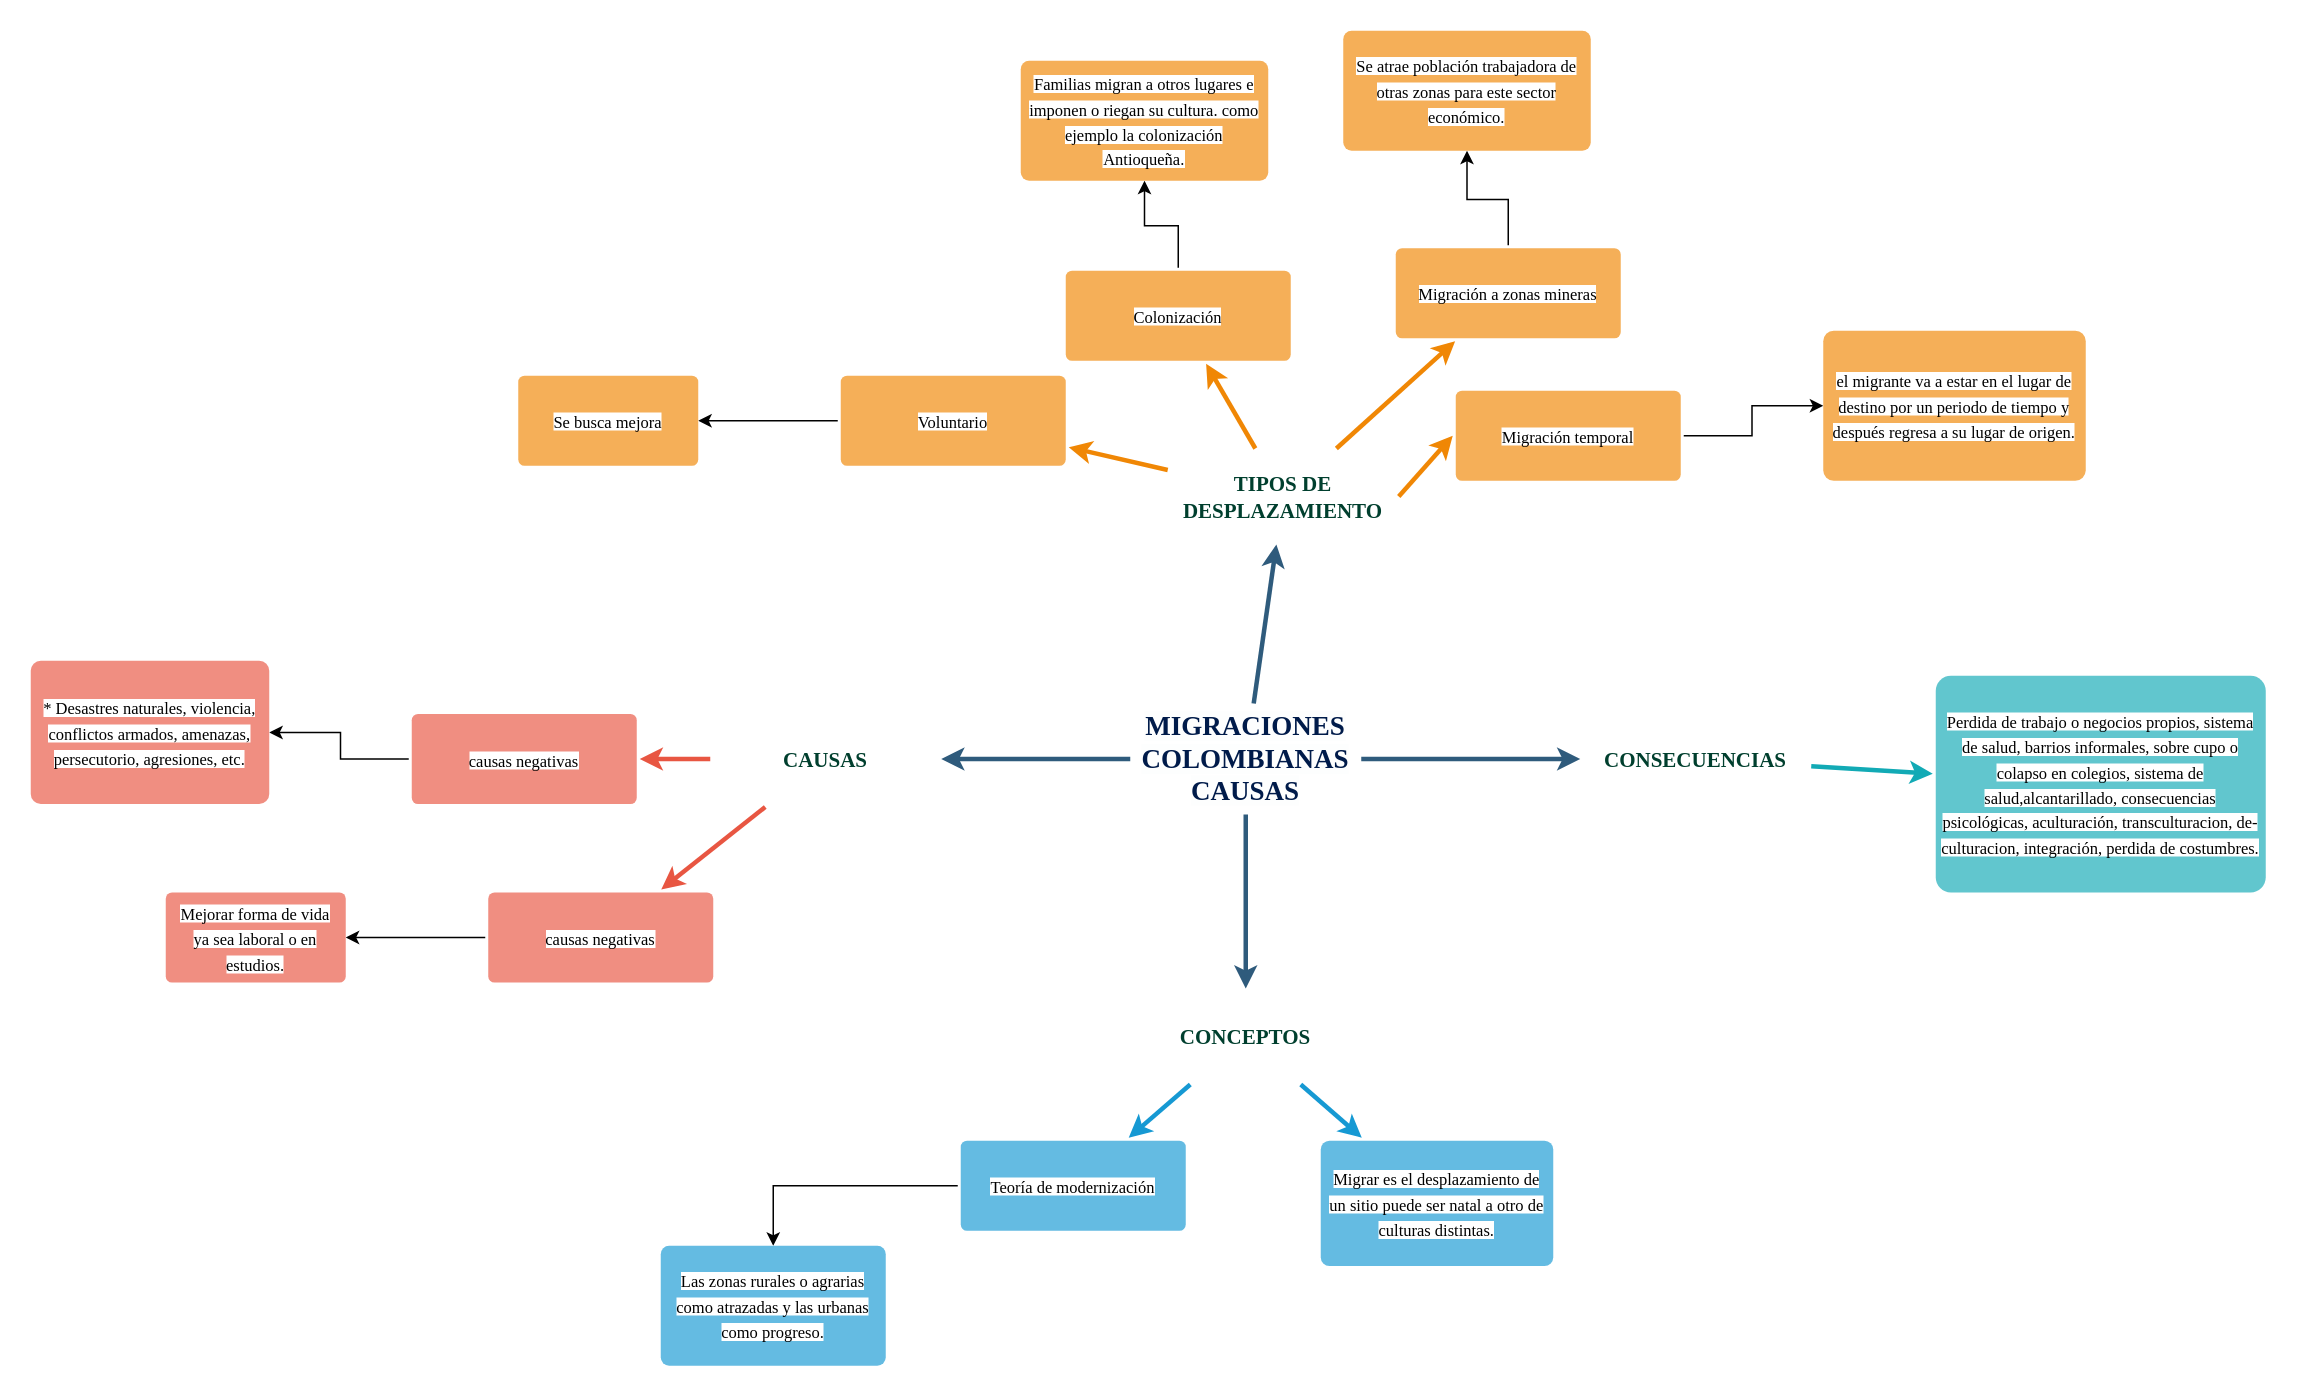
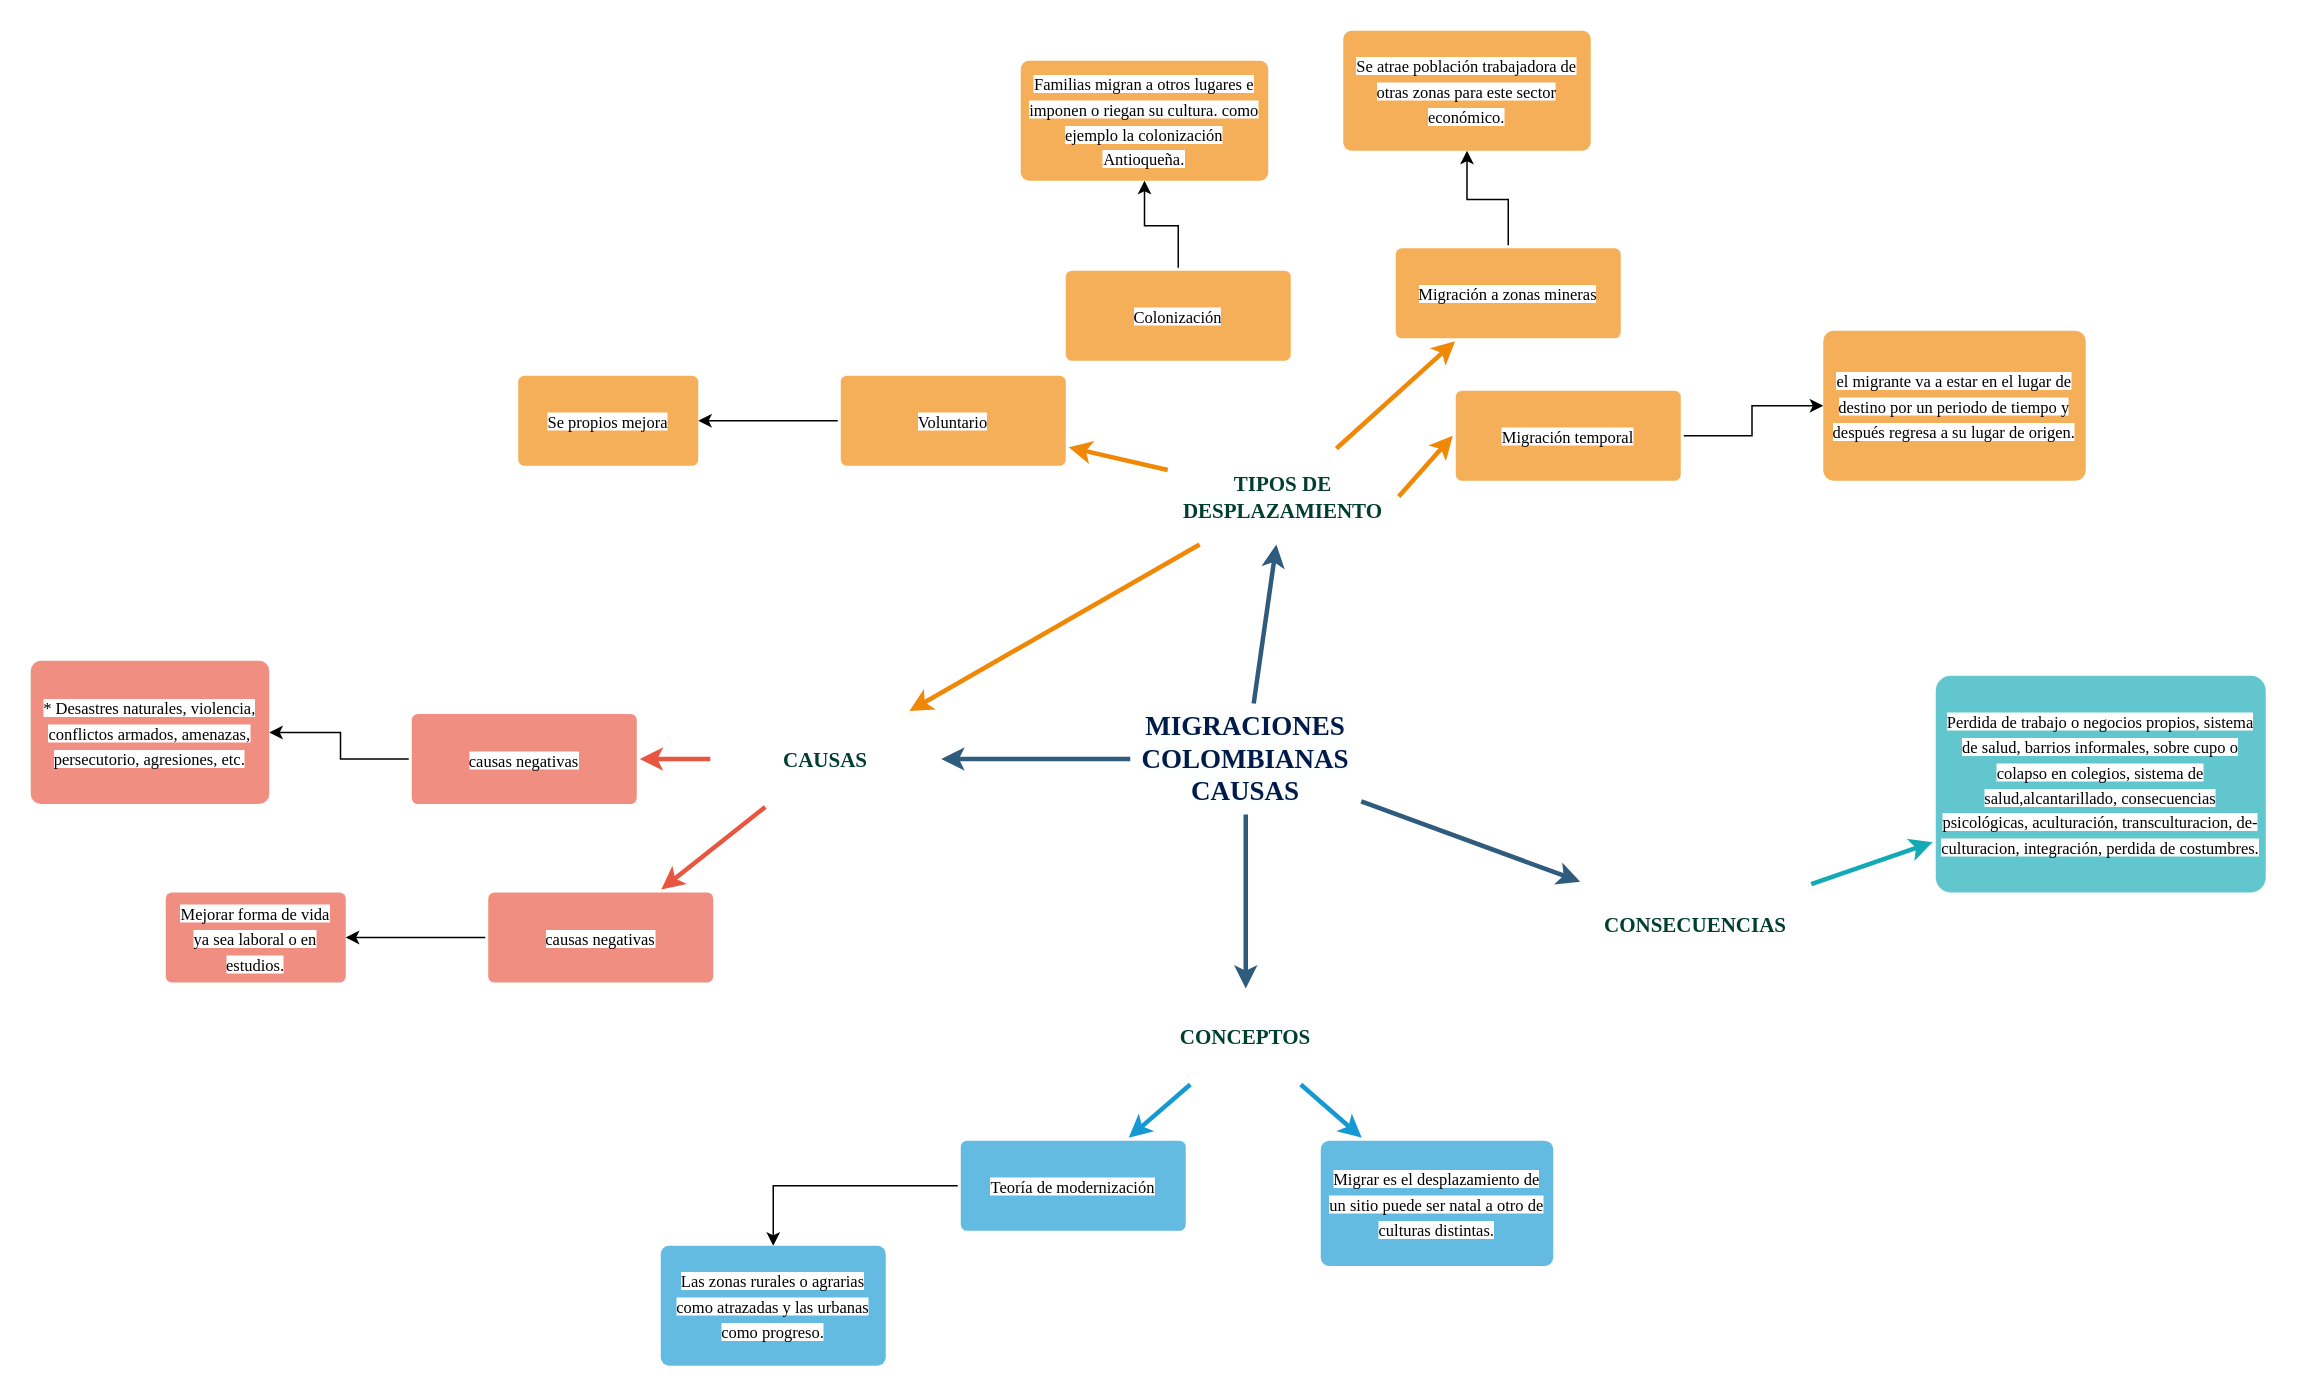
(1235, 413) -> (1062, 624)
(608, 421) -> (608, 421)
(1696, 759) -> (1696, 924)
